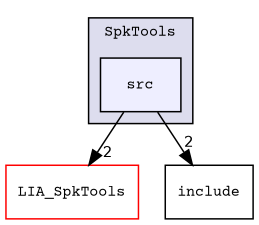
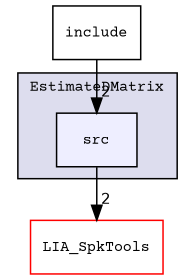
(141, 32) -> (98, 87)
(171, 133) -> (97, 82)
